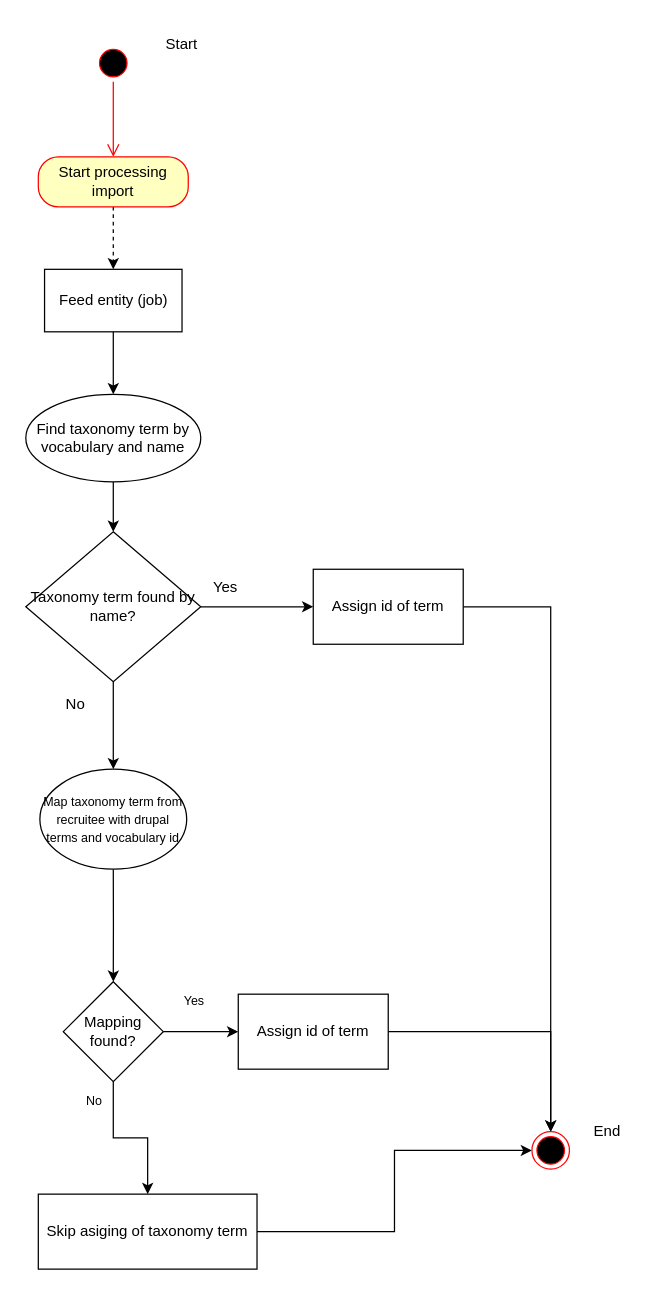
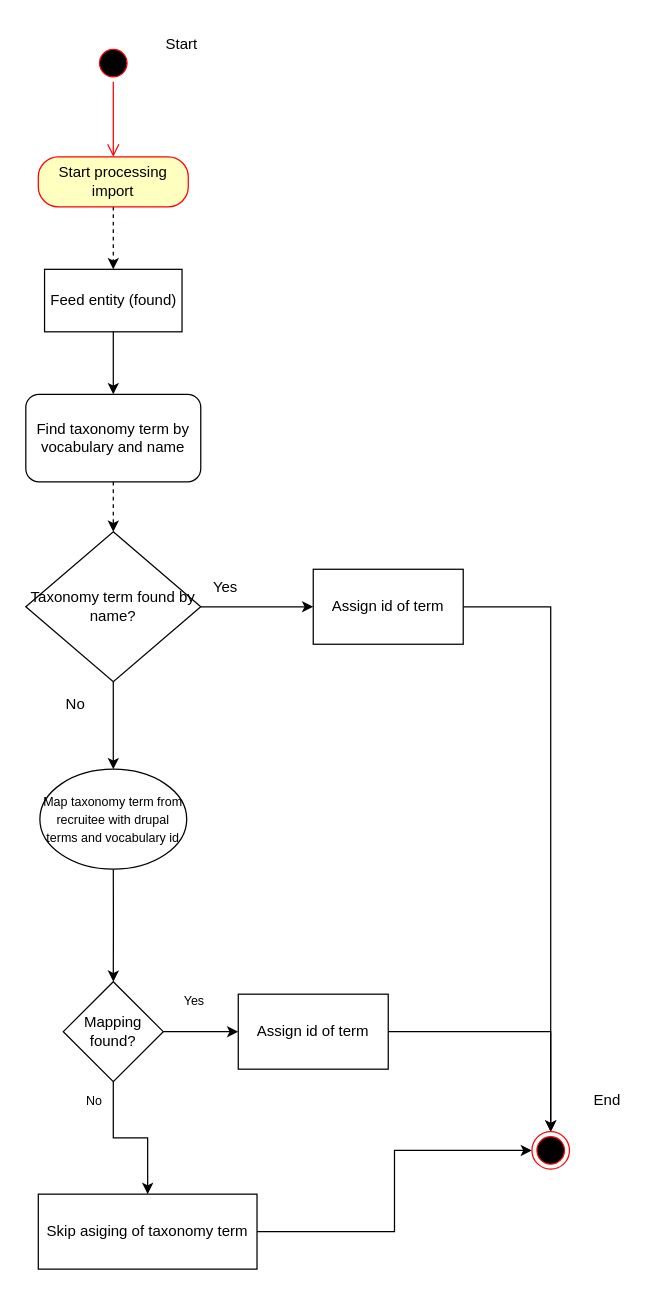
(114, 301) -> (114, 301)
(113, 438) -> (113, 438)
(113, 502) -> (113, 502)
(607, 1132) -> (607, 1101)
